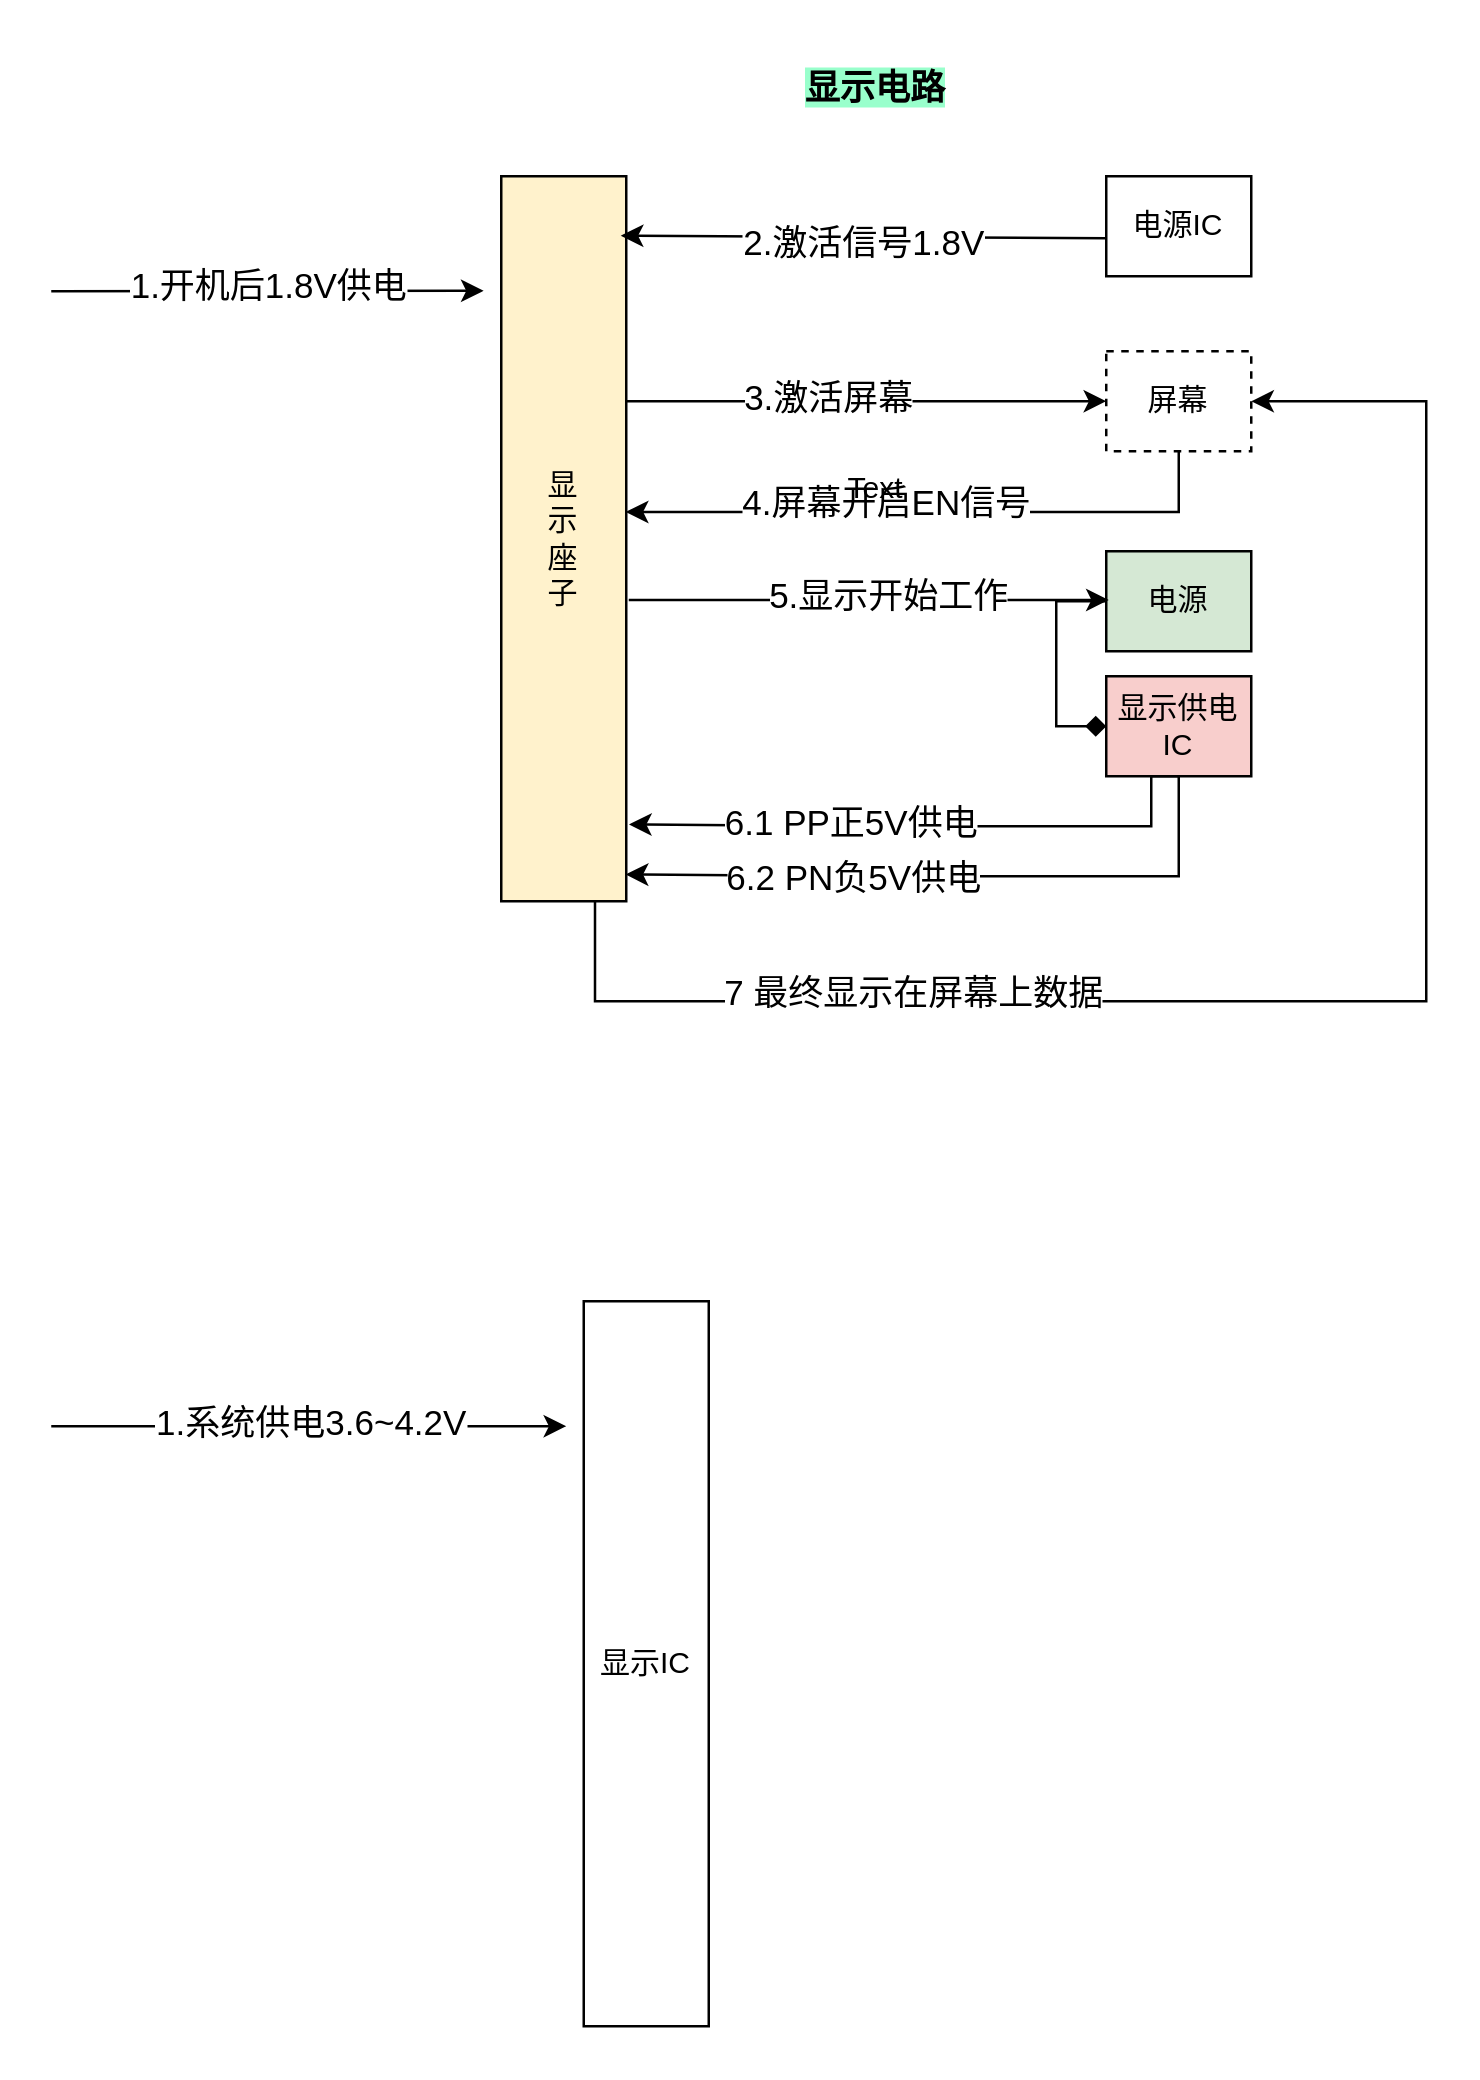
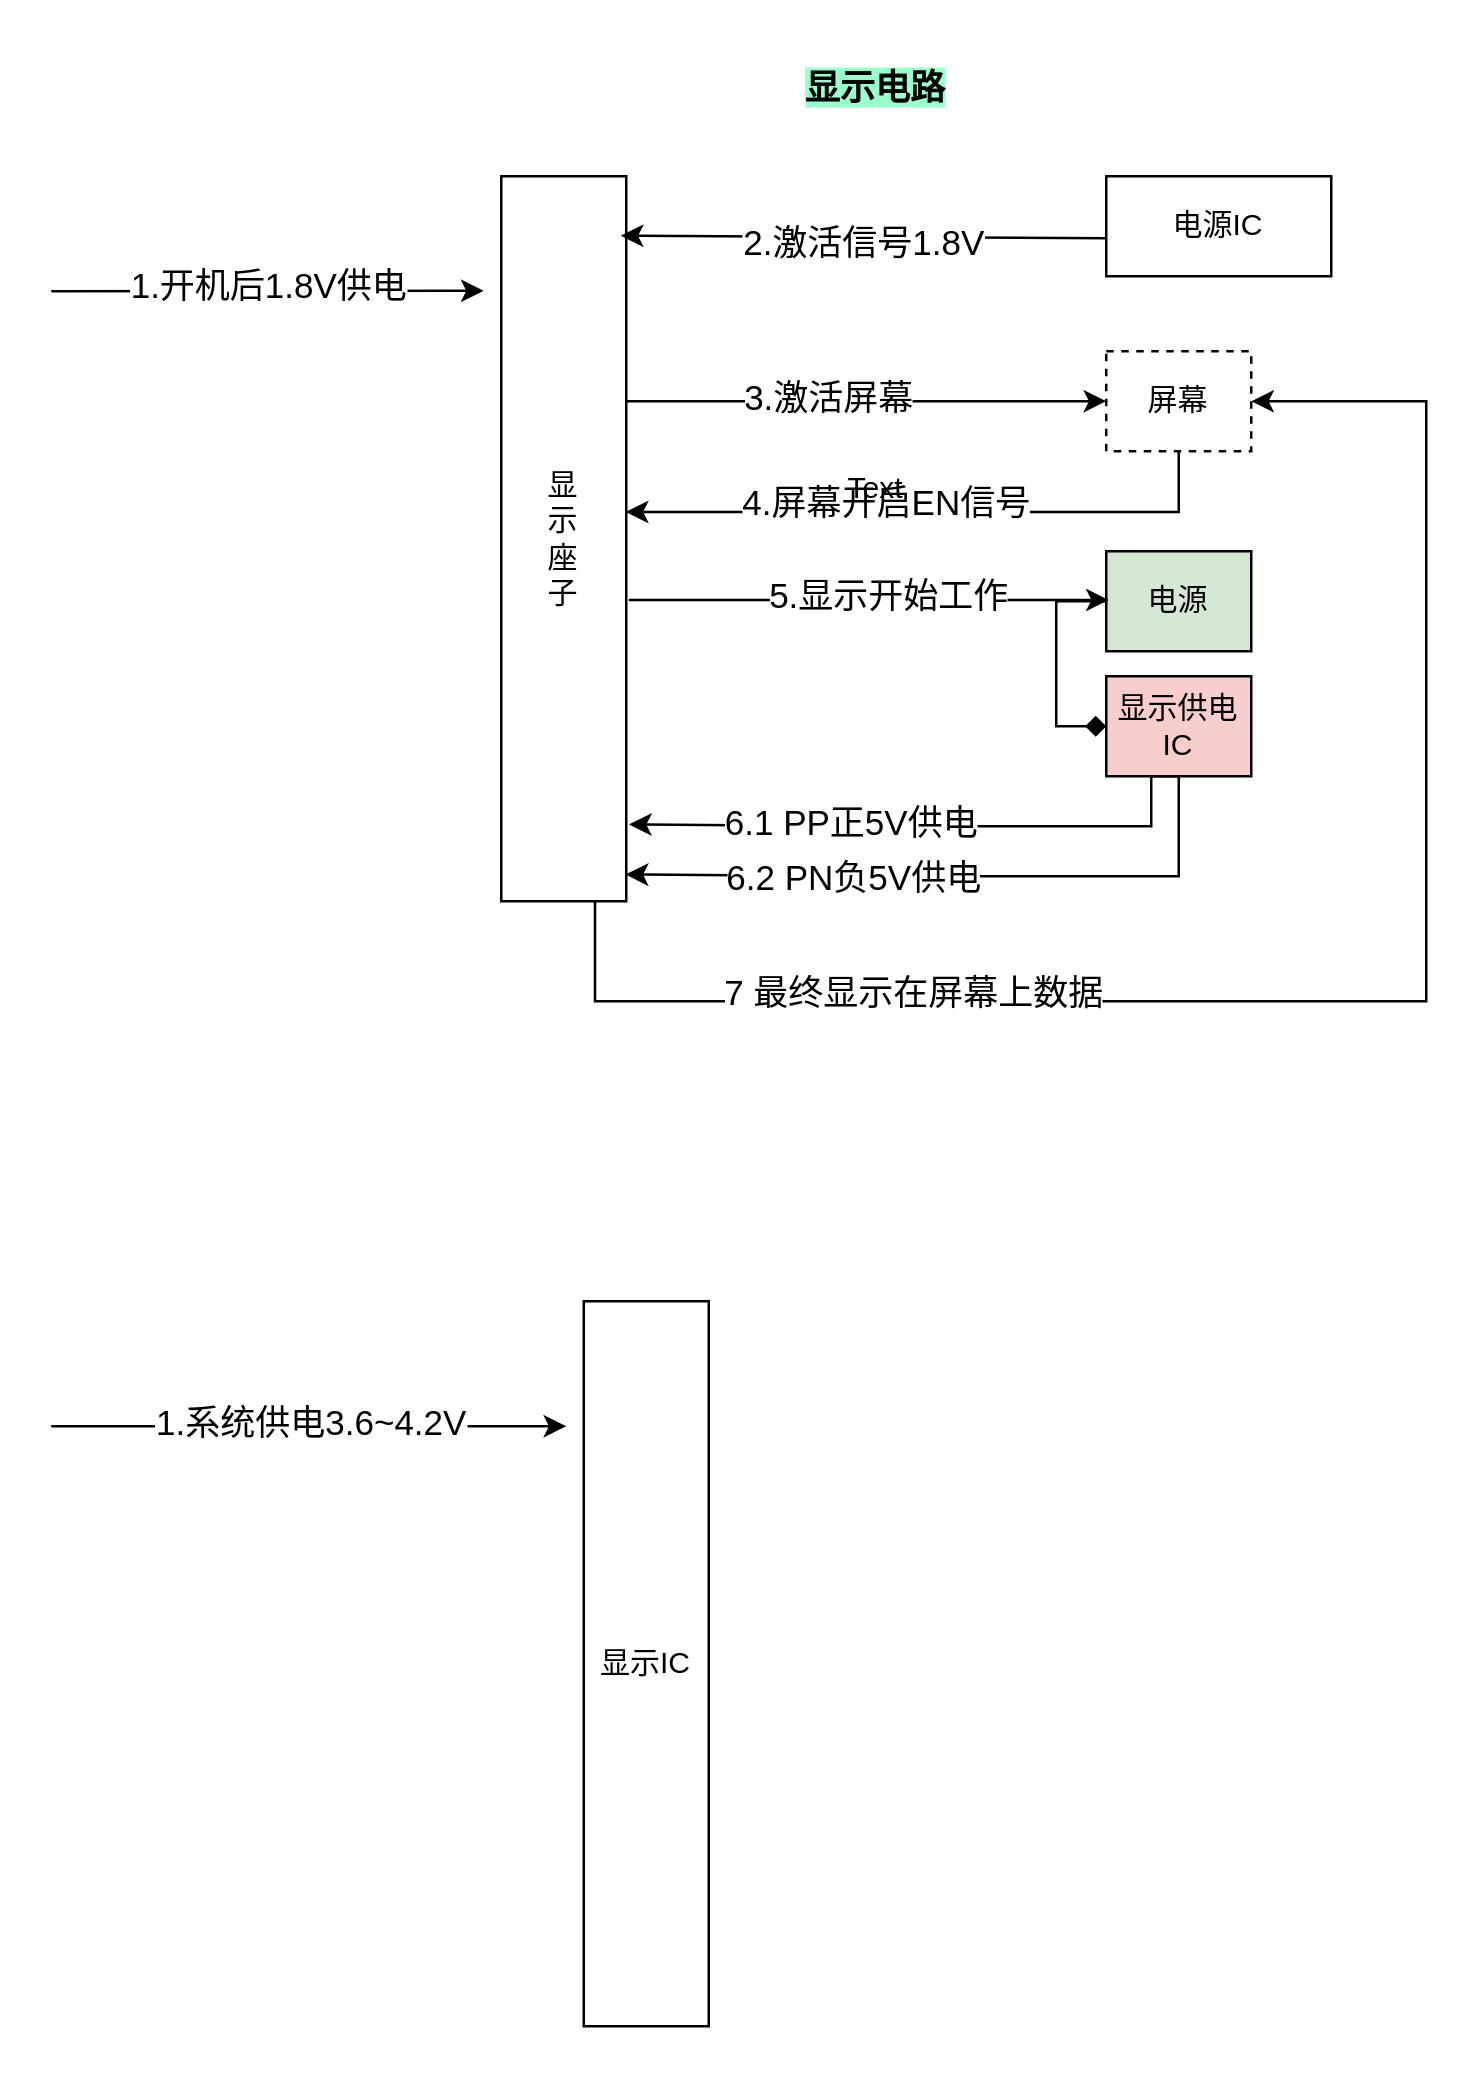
(1179, 226) -> (1219, 226)
(564, 539) -> (564, 539)
